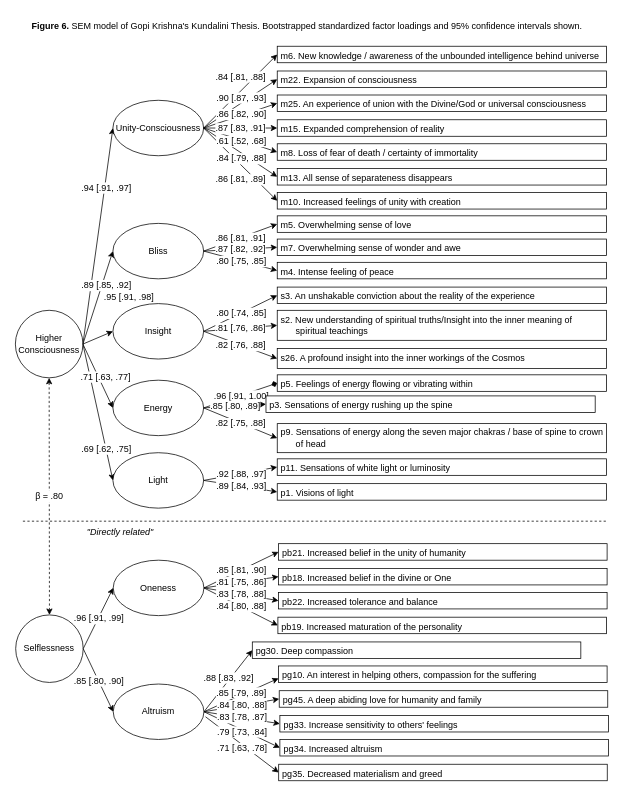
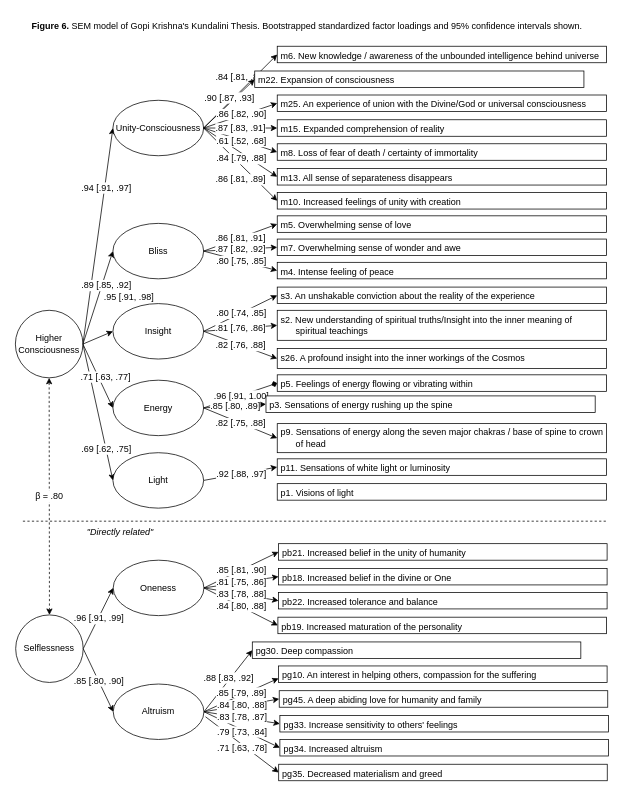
(442, 79) -> (419, 79)
(239, 486) -> none
